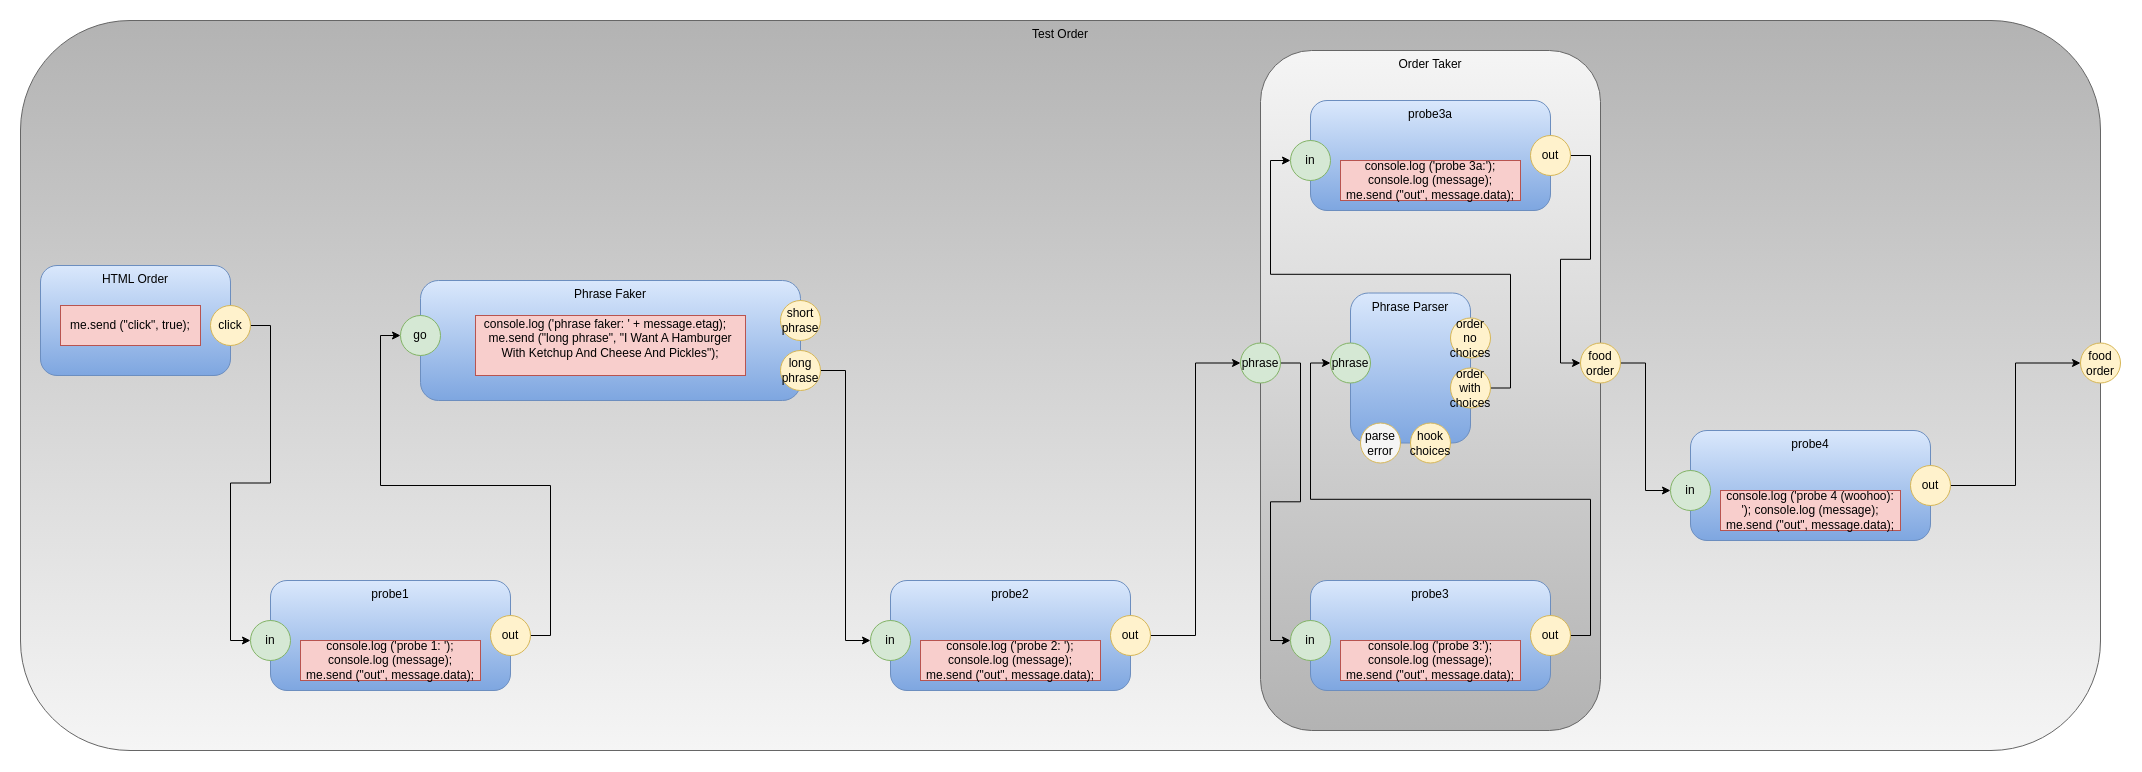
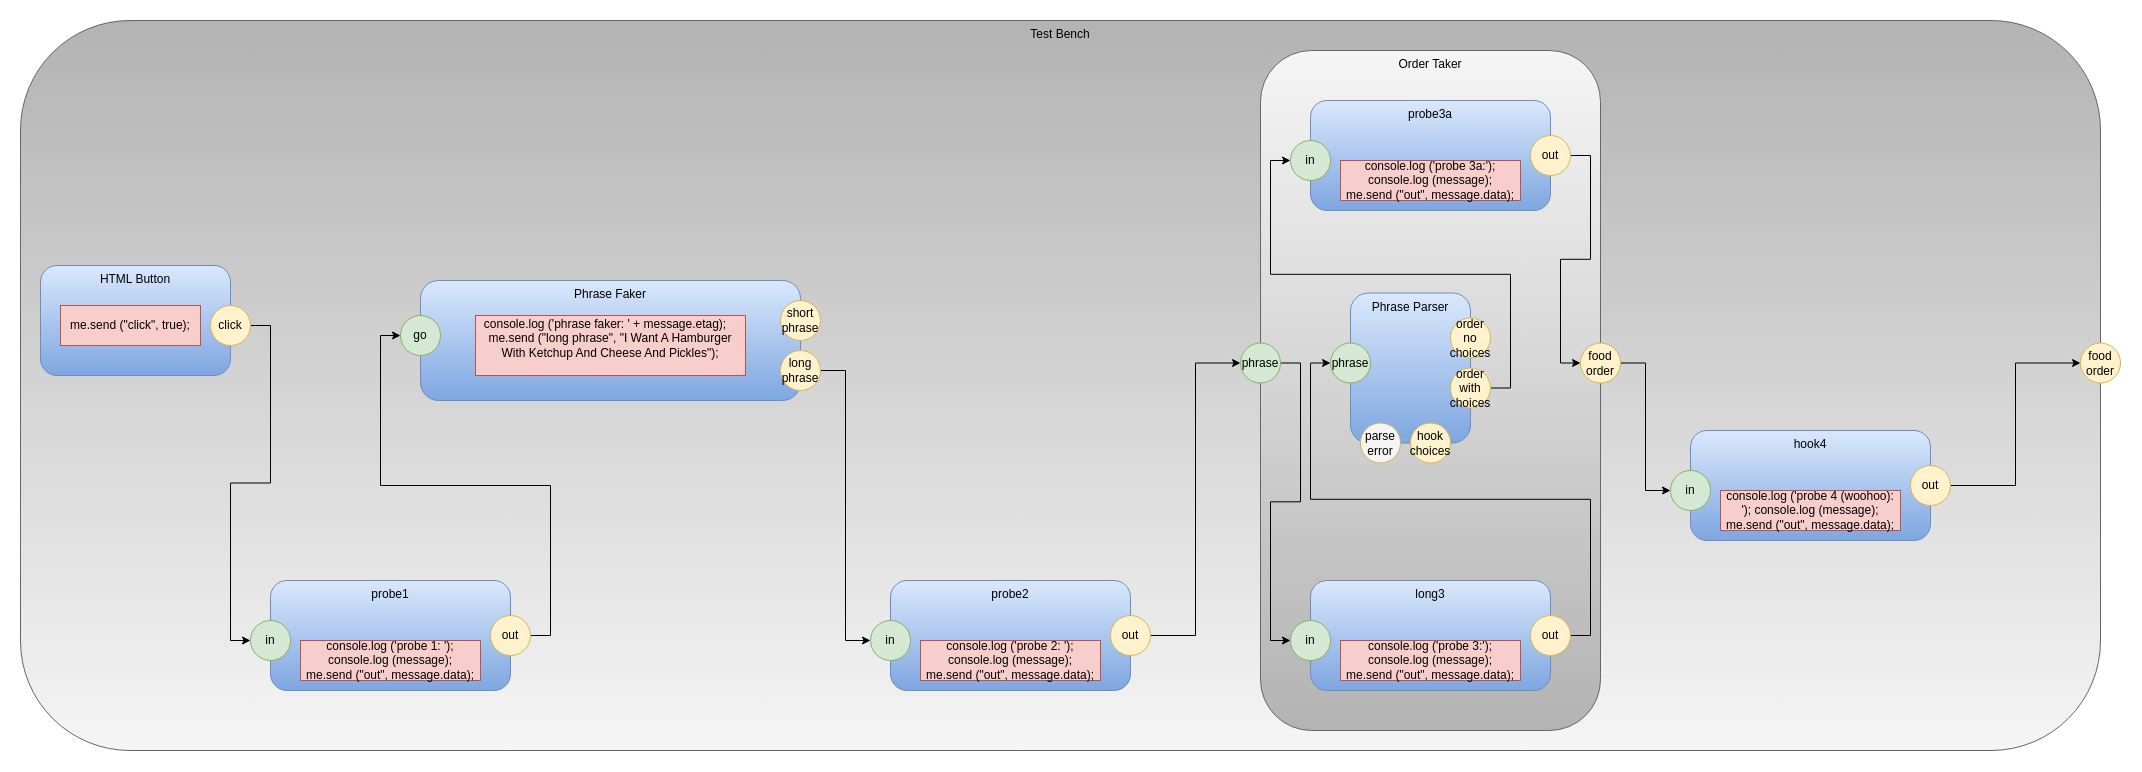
(1061, 35) -> (1061, 35)
(136, 280) -> (136, 280)
(1811, 445) -> (1811, 445)
(1431, 595) -> (1431, 595)
